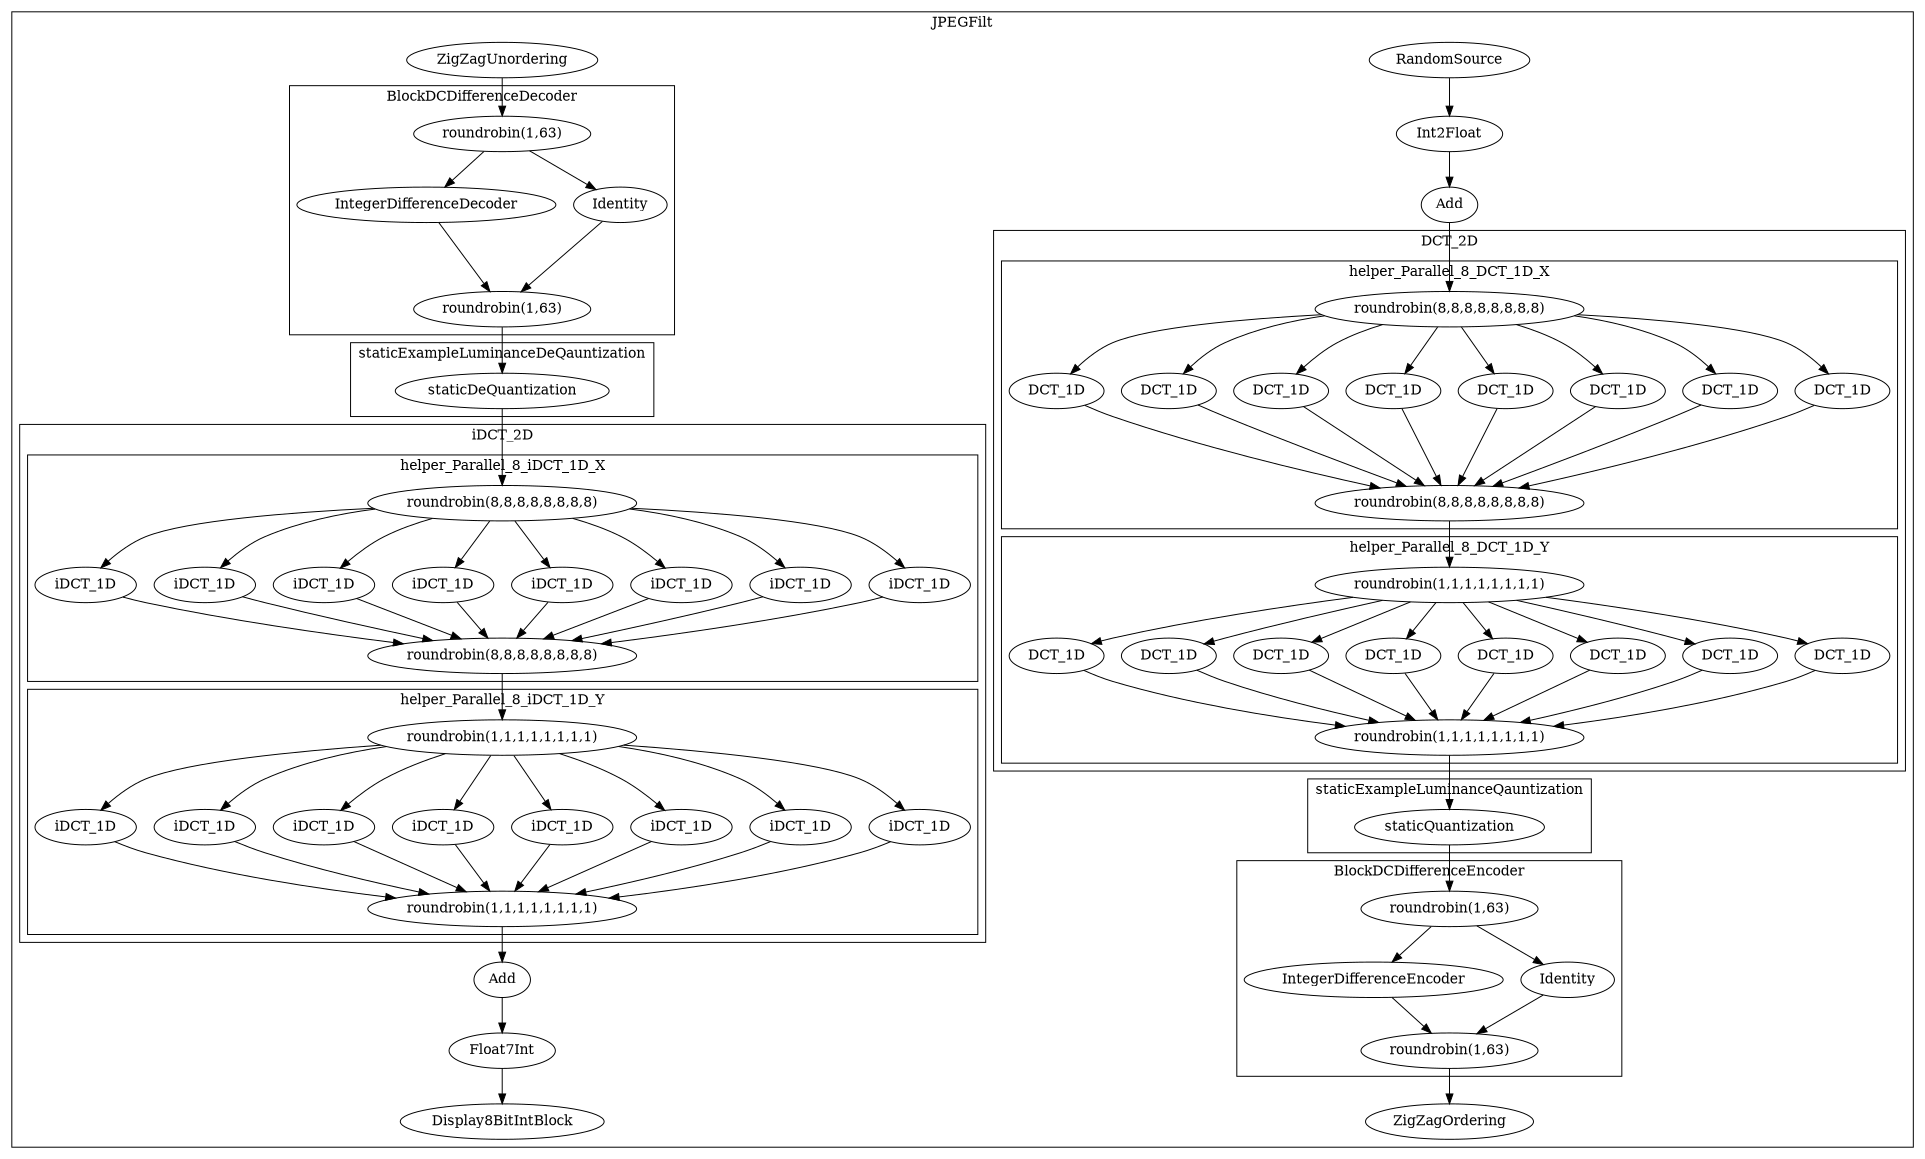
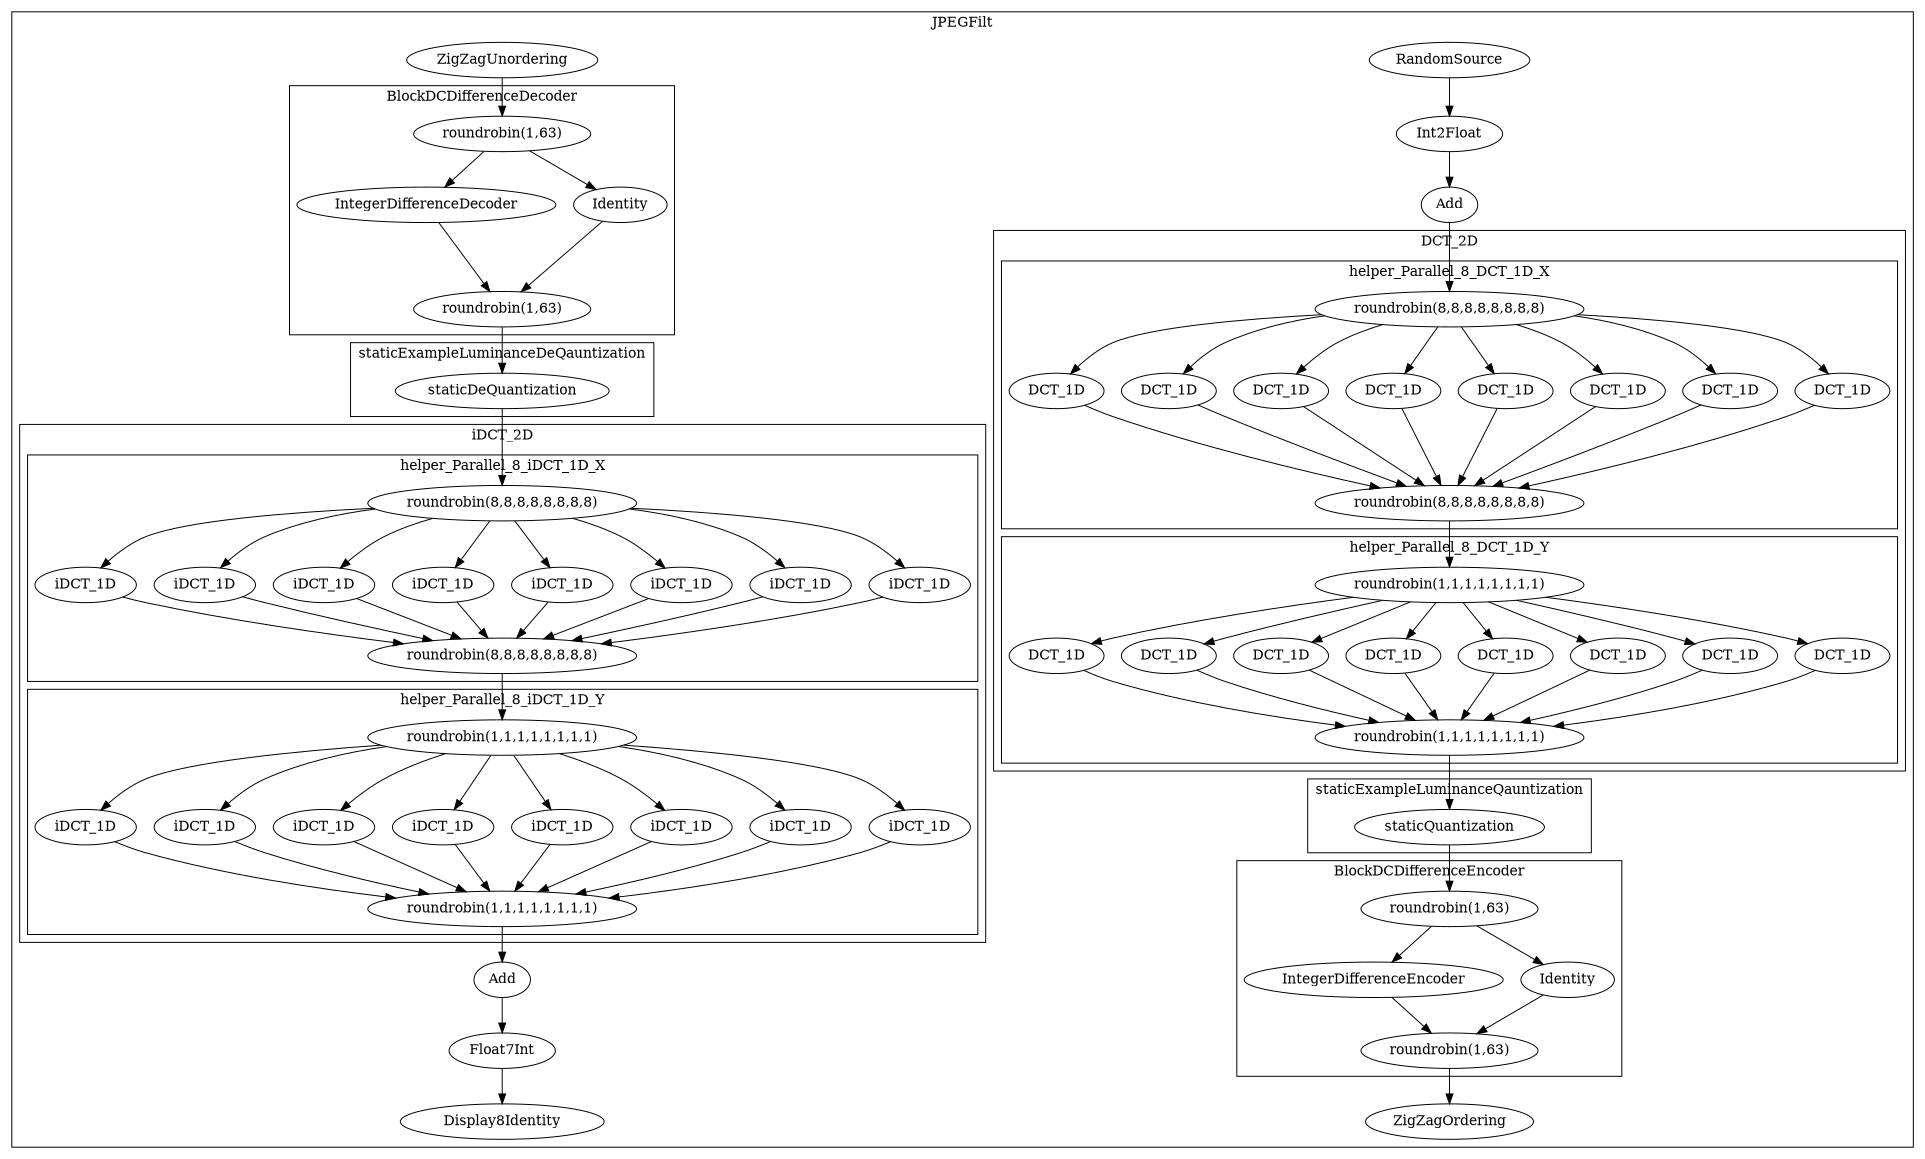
(502, 1122) -> (502, 1122)
